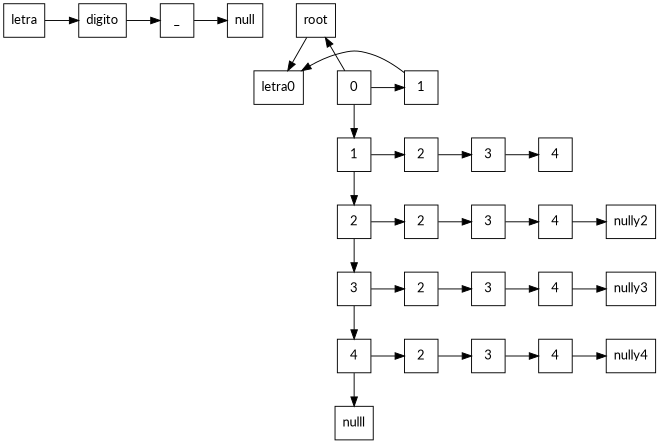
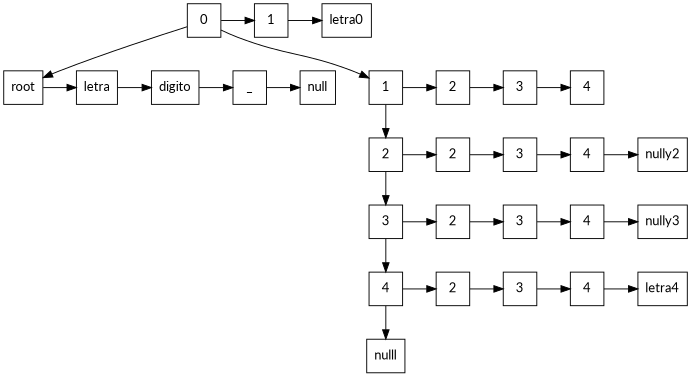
(300, 50) -> (55, 88)
(631, 356) -> (663, 289)
